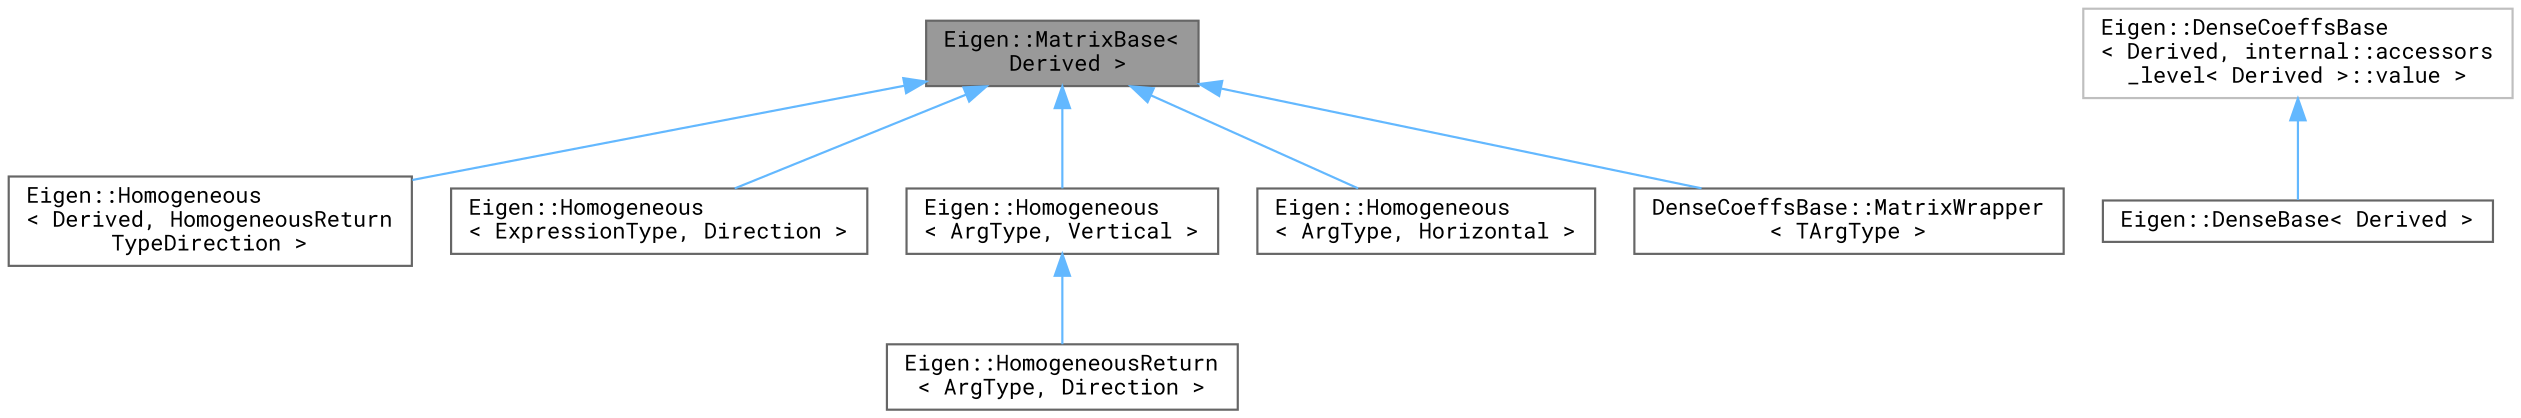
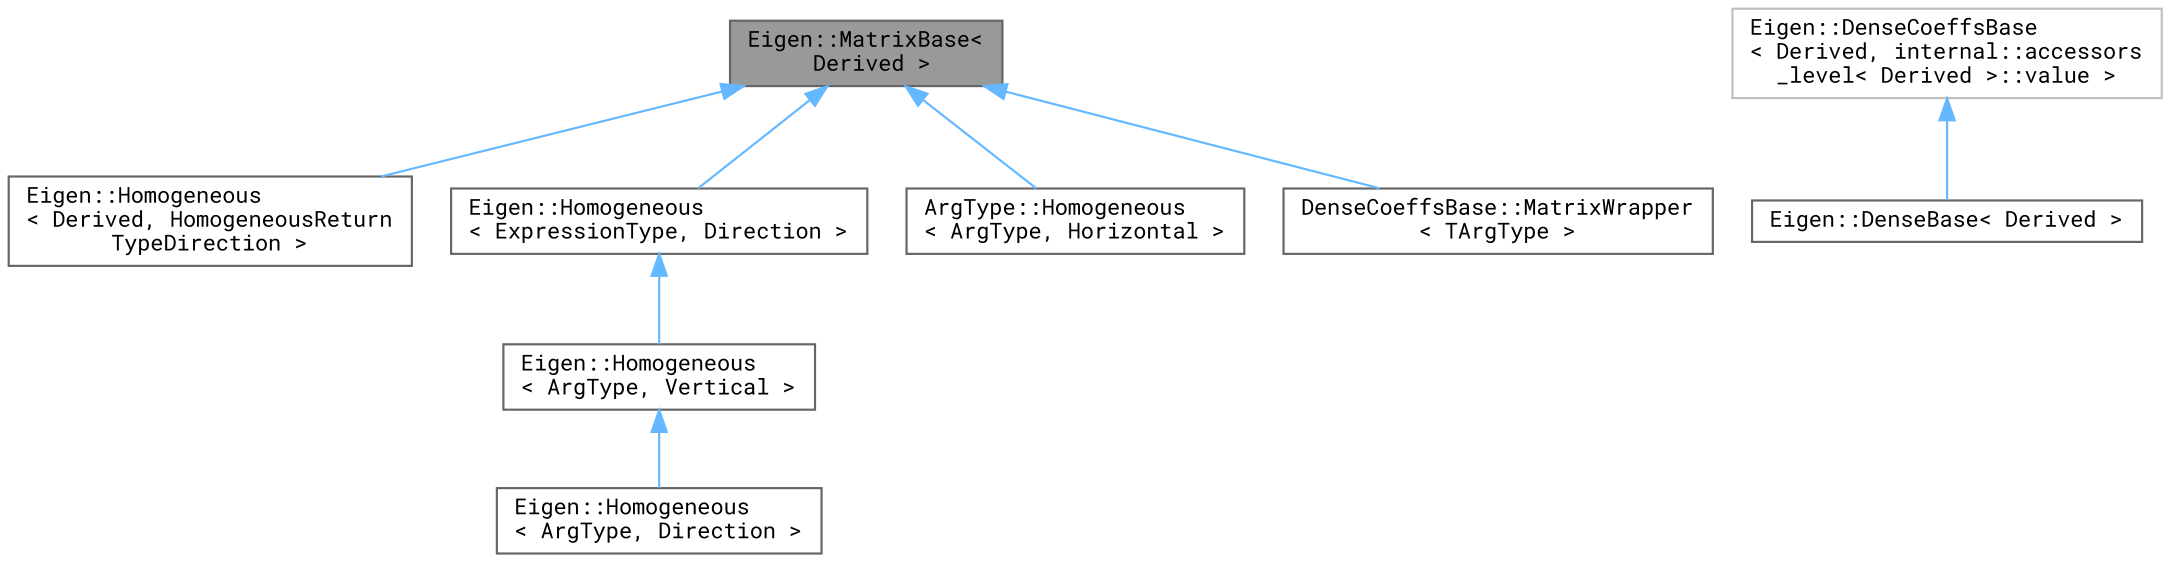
(1062, 149) -> (659, 310)
(1426, 221) -> (1075, 221)
(1062, 377) -> (659, 521)
